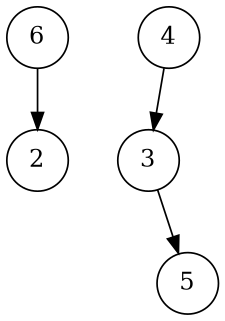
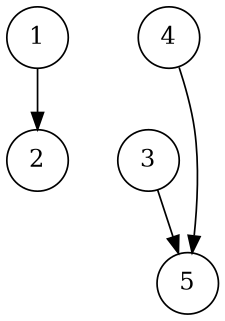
(38, 38) -> (38, 38)
(160, 91) -> (197, 150)
